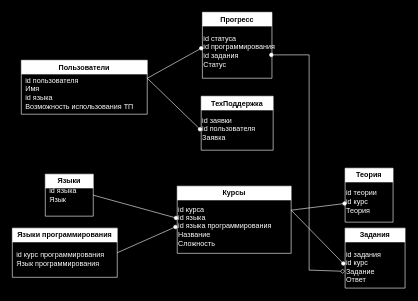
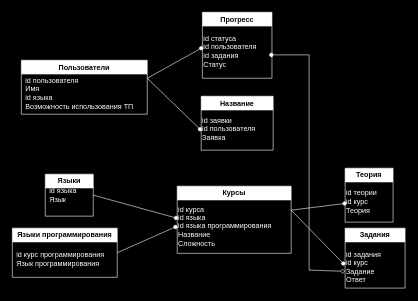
(240, 51) -> (232, 51)
(237, 104) -> (237, 104)
